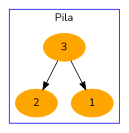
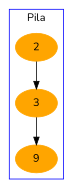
(52, 72) -> (36, 71)
(92, 103) -> (36, 159)
